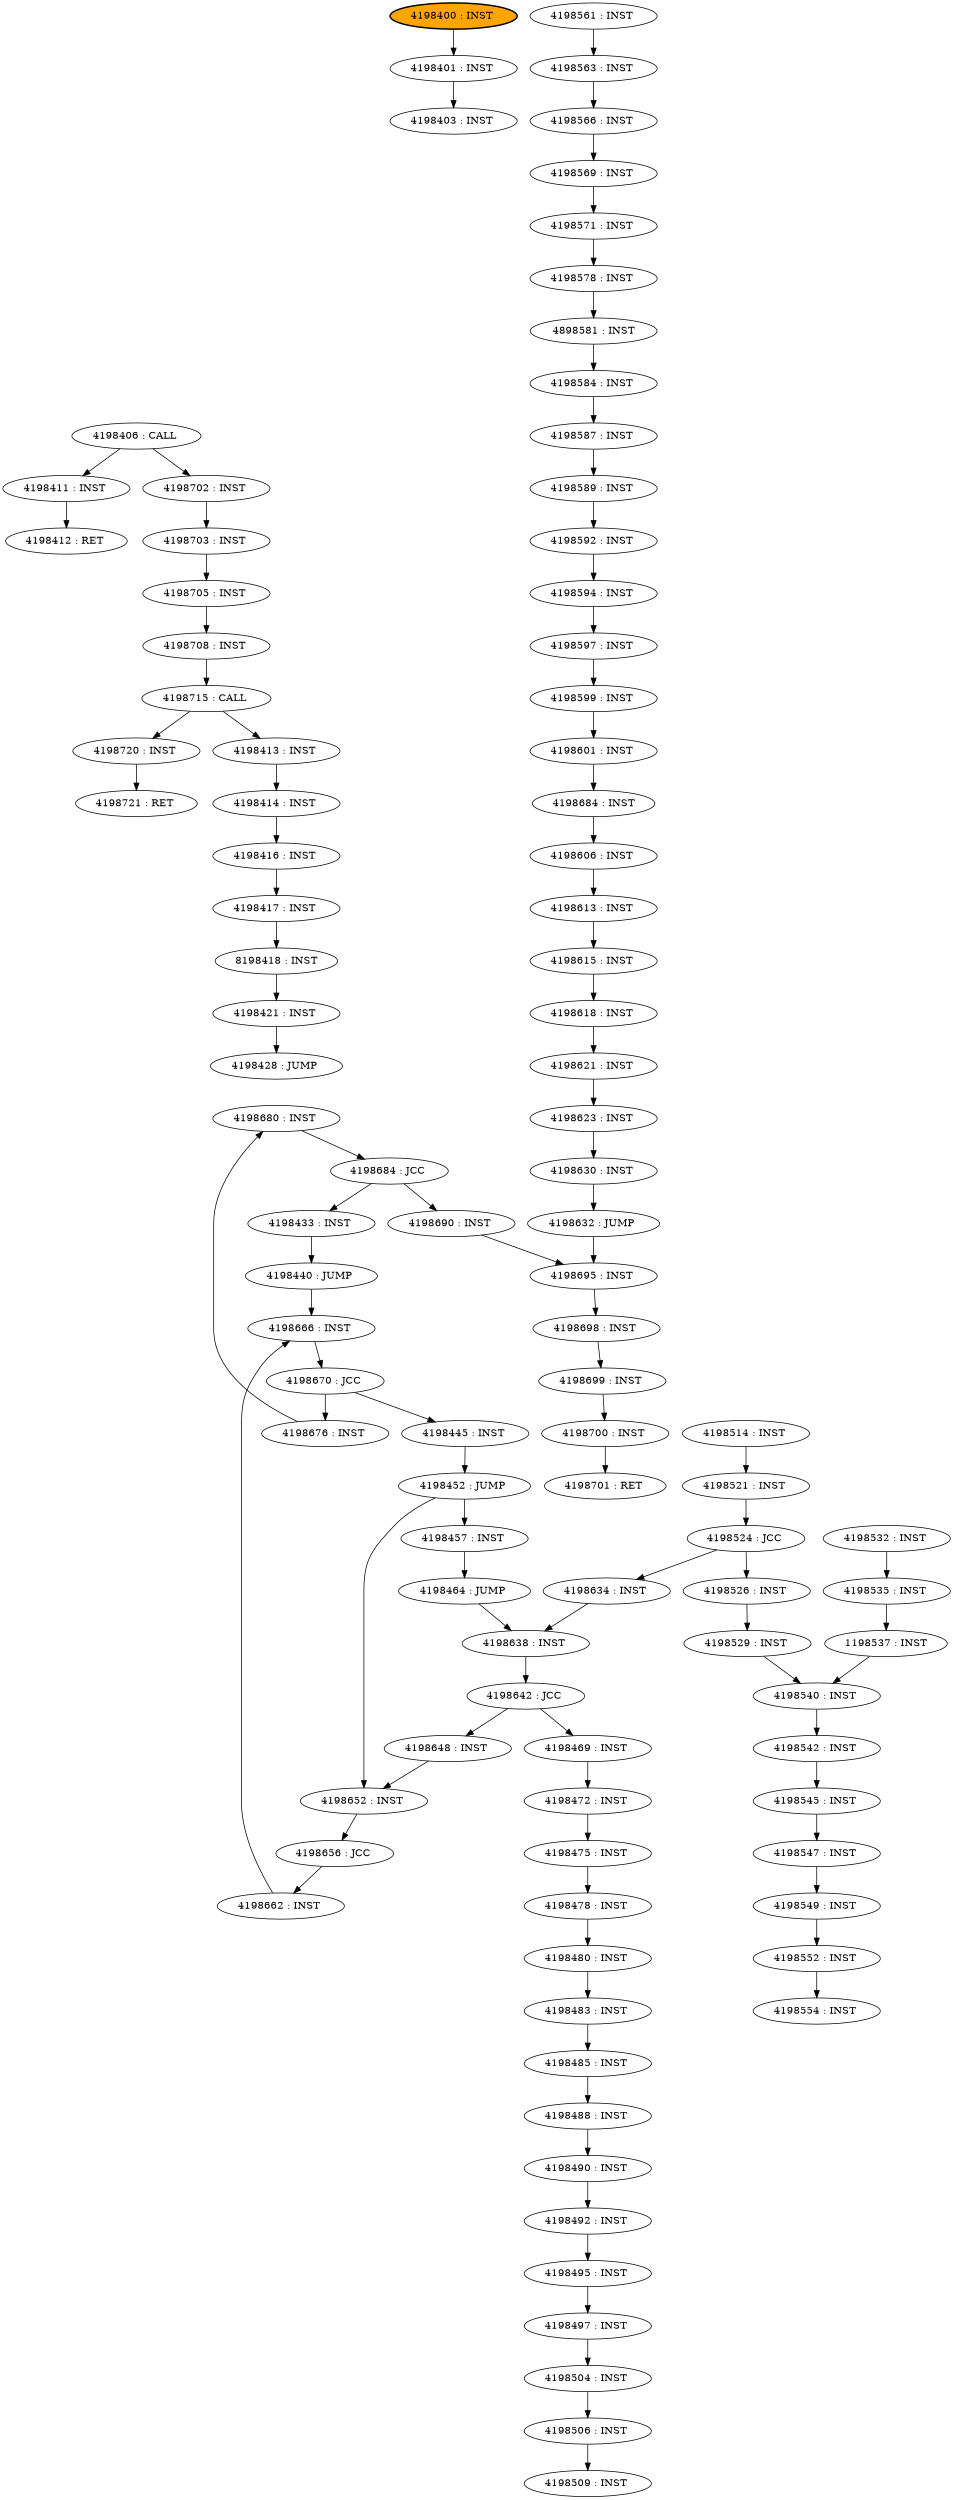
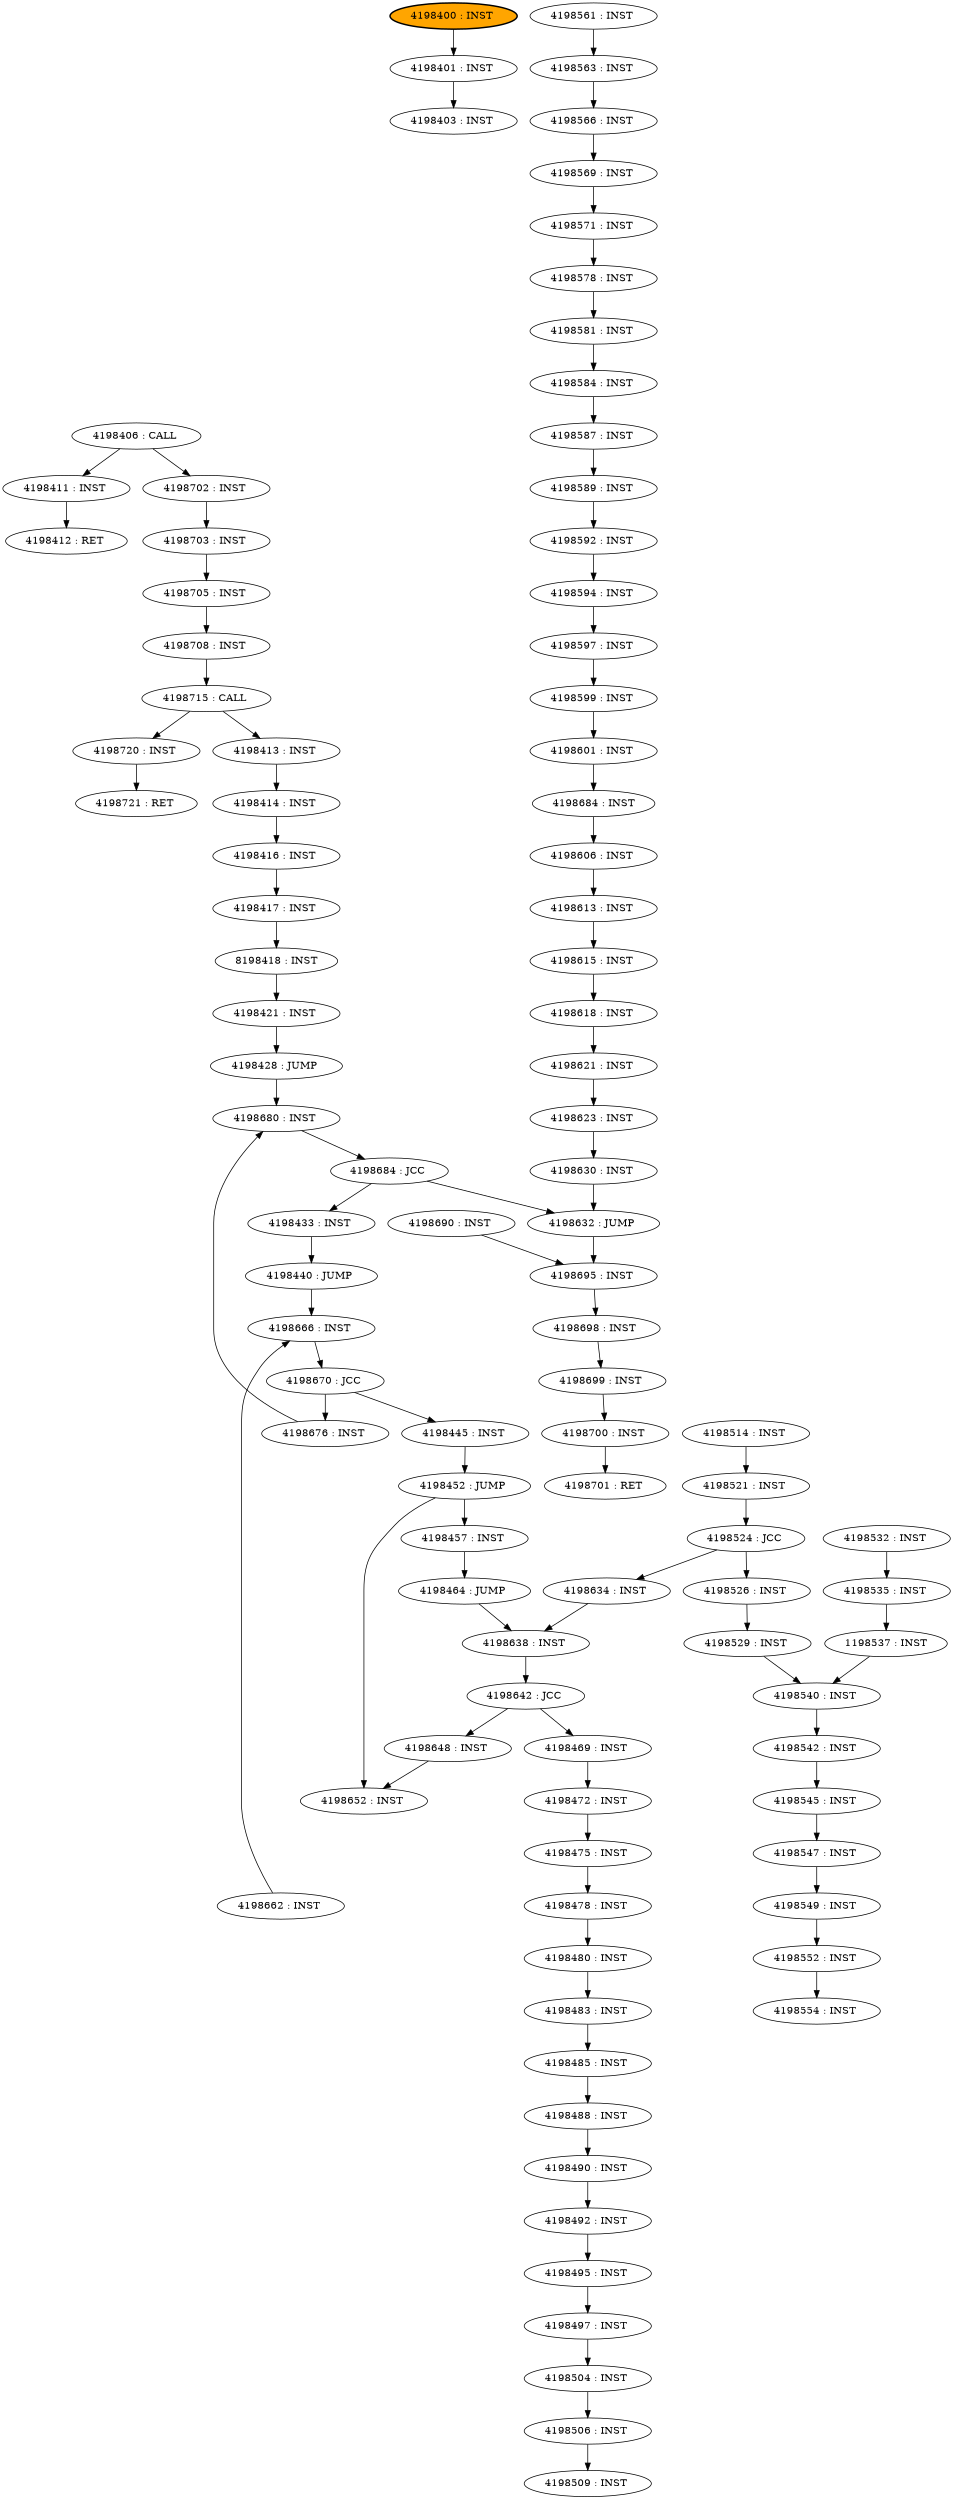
(594, 331) -> (594, 331)
none -> (276, 1089)
(417, 1195) -> (487, 1196)
(335, 1854) -> none
